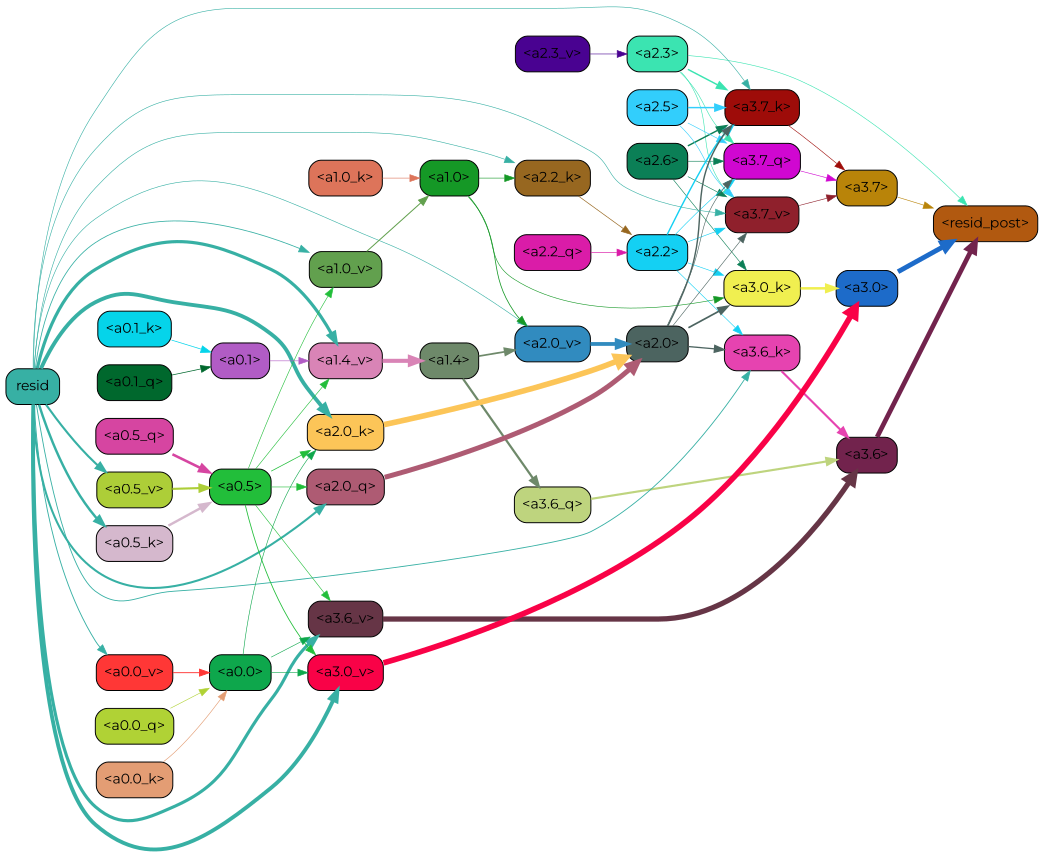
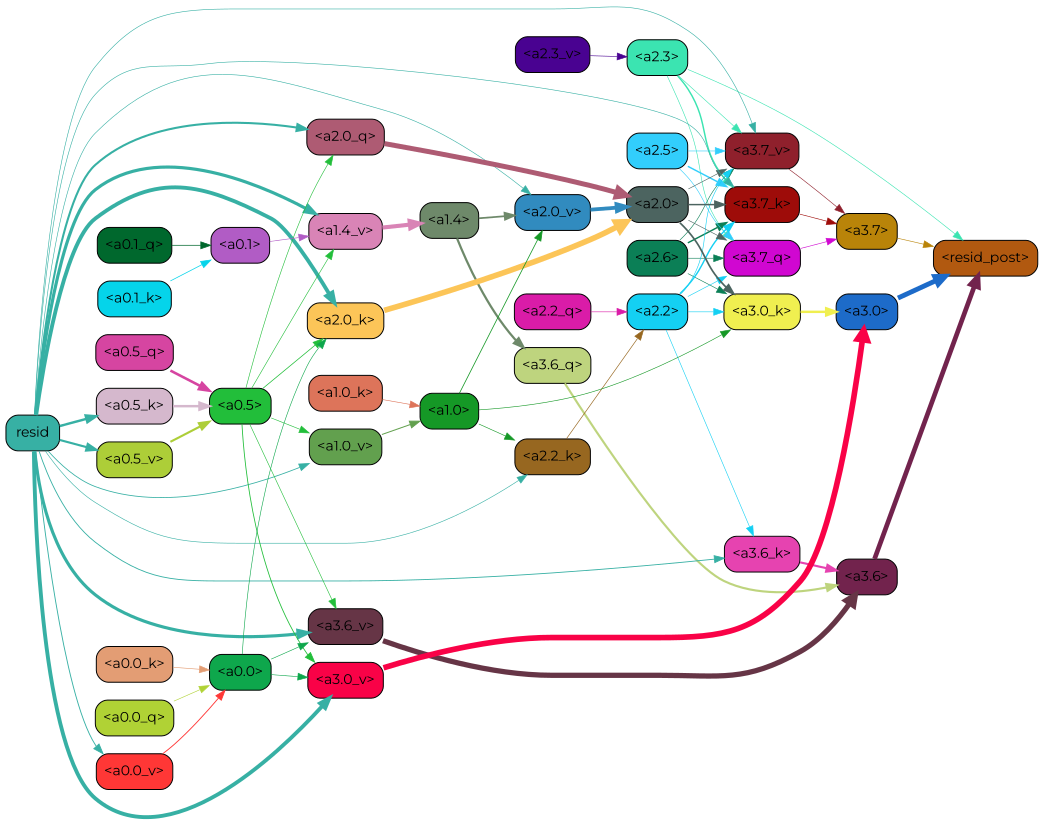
(701, 348) -> none
